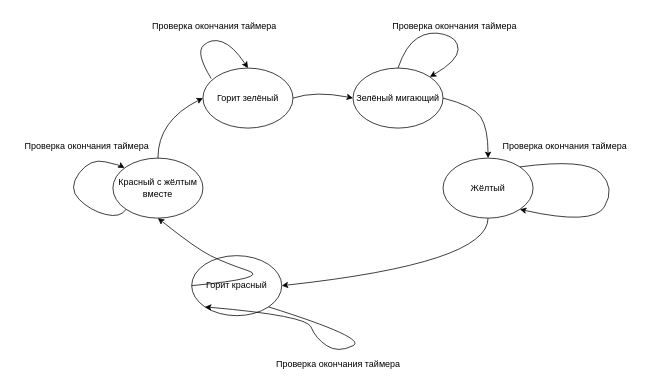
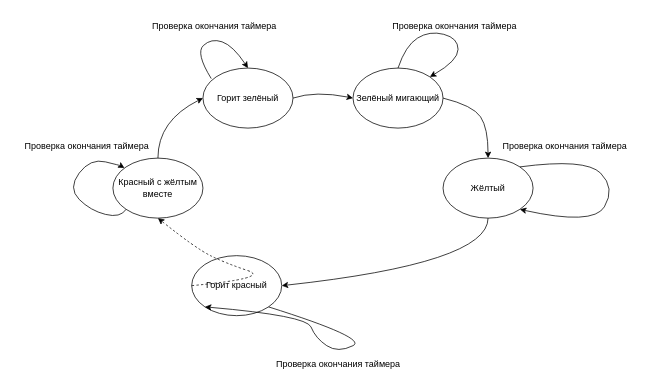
(233, 265) -> (233, 265)
